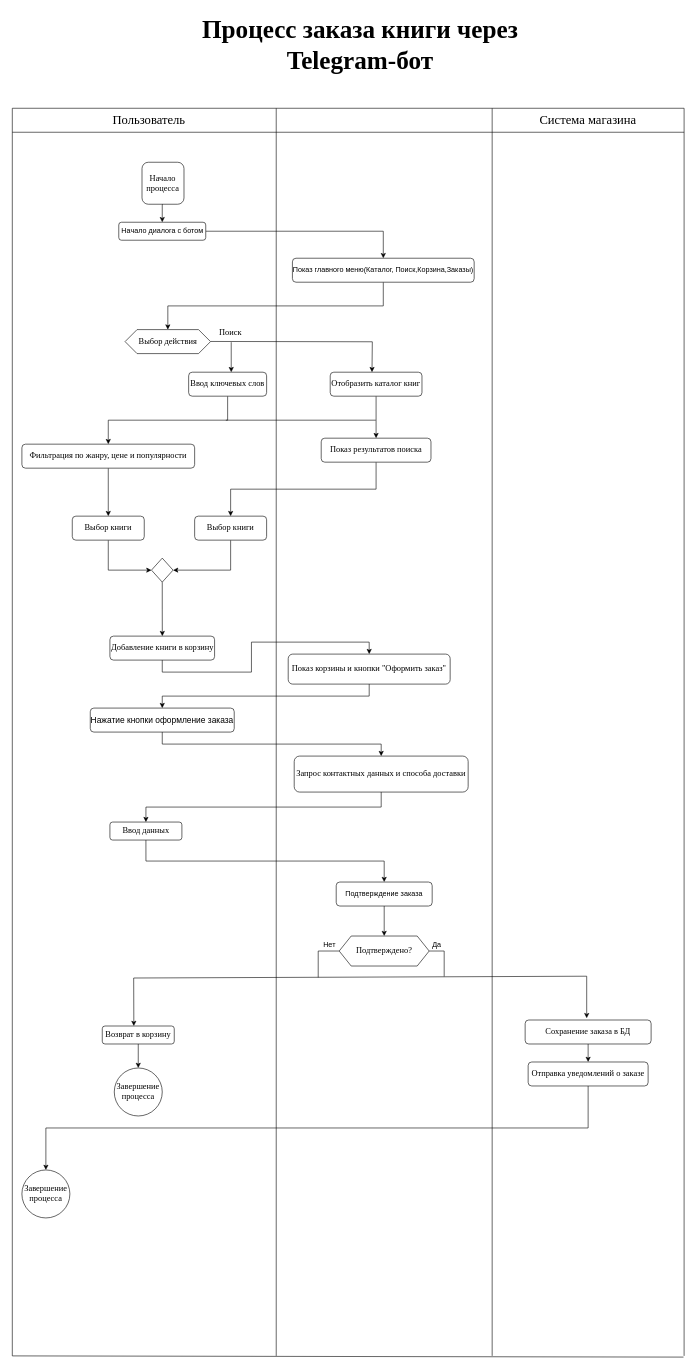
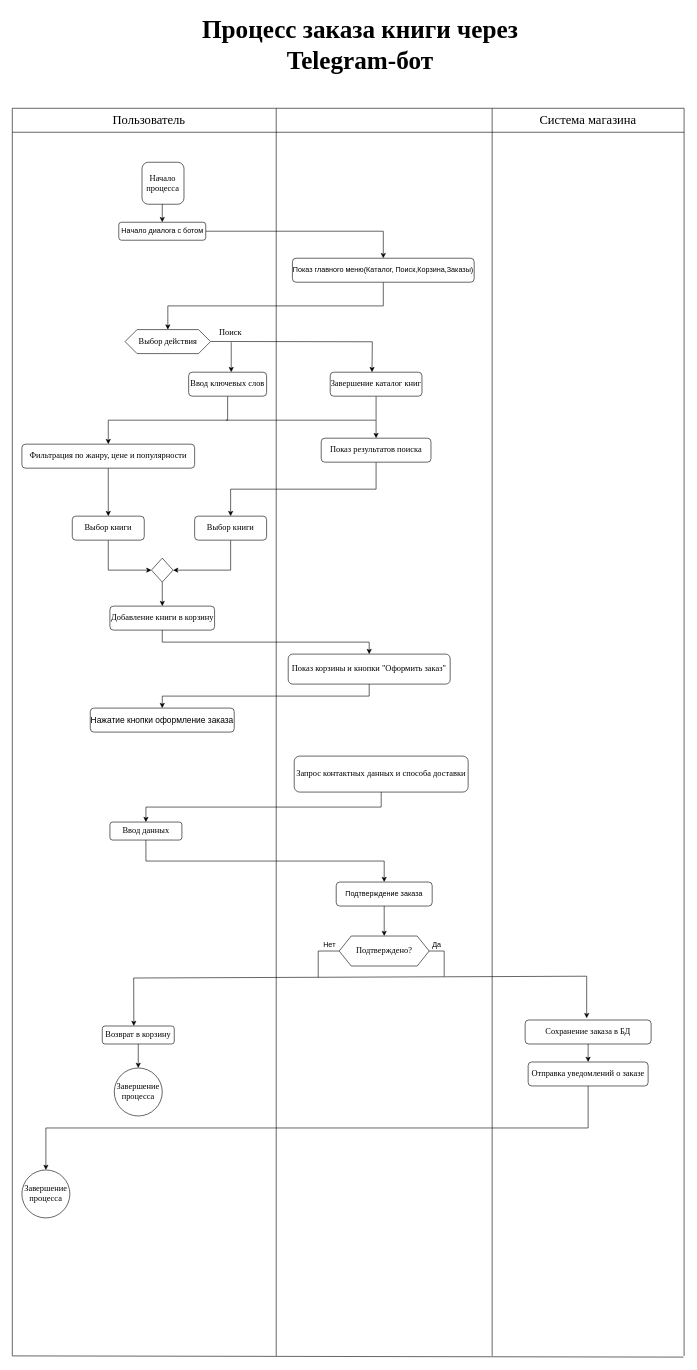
(376, 384) -> (376, 384)
(162, 648) -> (162, 618)
(162, 743) -> none
